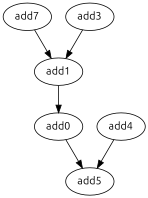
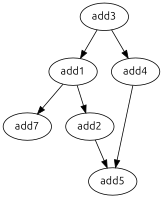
(41, 41) -> (53, 96)
none -> (118, 41)
(59, 127) -> (90, 127)
